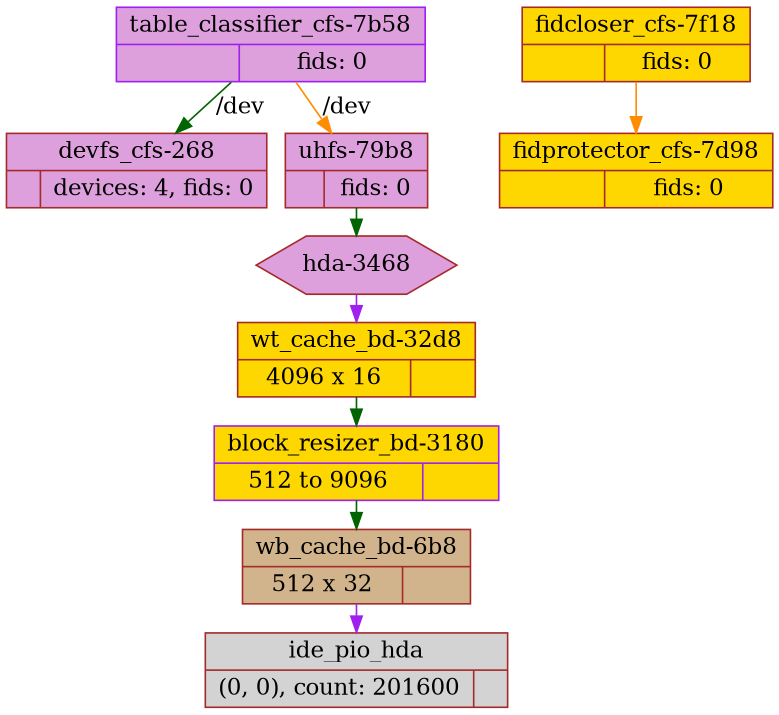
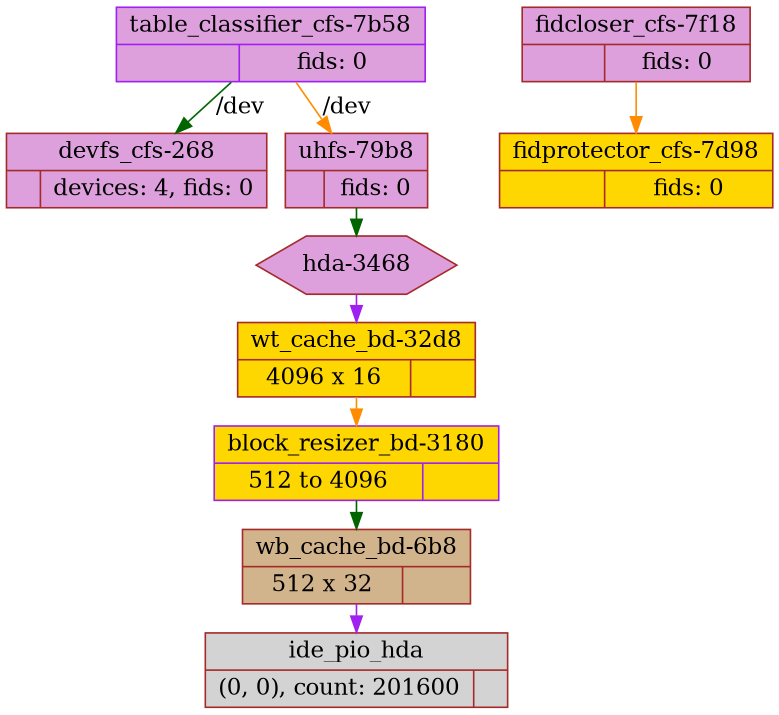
(636, 44) -> (636, 44)
(356, 403) -> (356, 403)
(318, 481) -> (318, 481)
